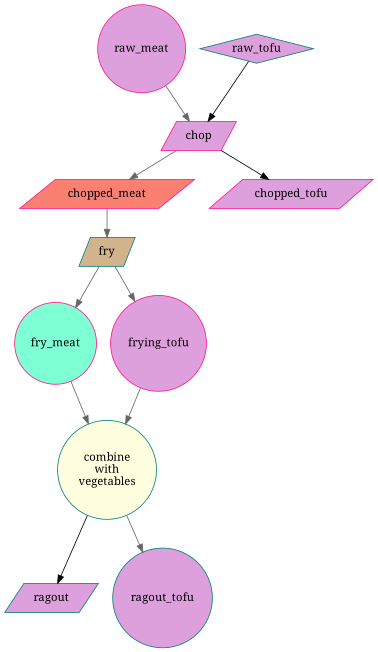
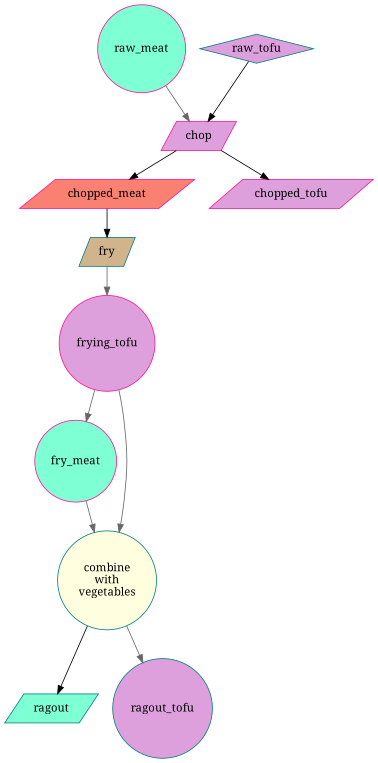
(142, 49) -> (142, 49)
(156, 163) -> (156, 163)
(107, 219) -> (107, 219)
(89, 284) -> (91, 402)
(52, 598) -> (52, 708)
